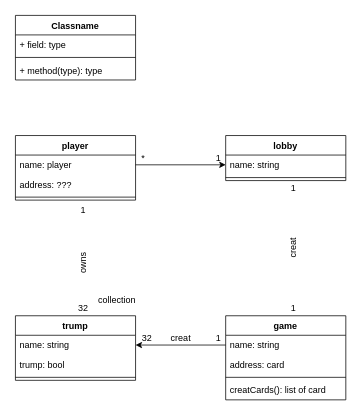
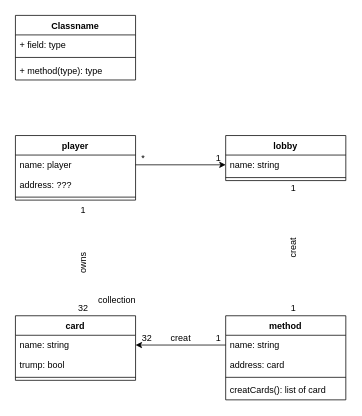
(75, 326) -> (75, 326)
(285, 326) -> (285, 326)
